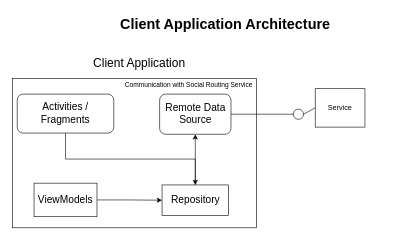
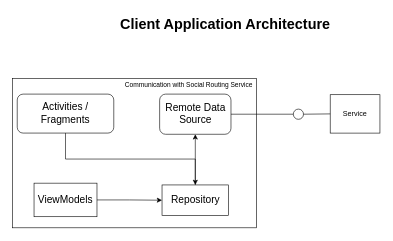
(141, 61) -> none
(340, 108) -> (355, 114)
